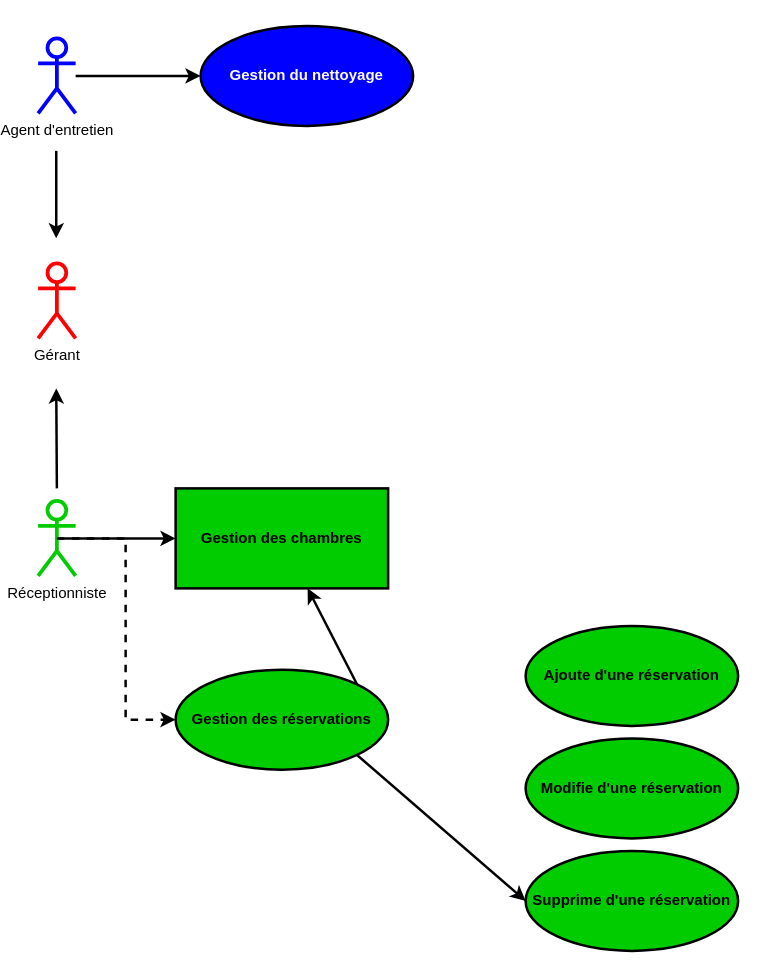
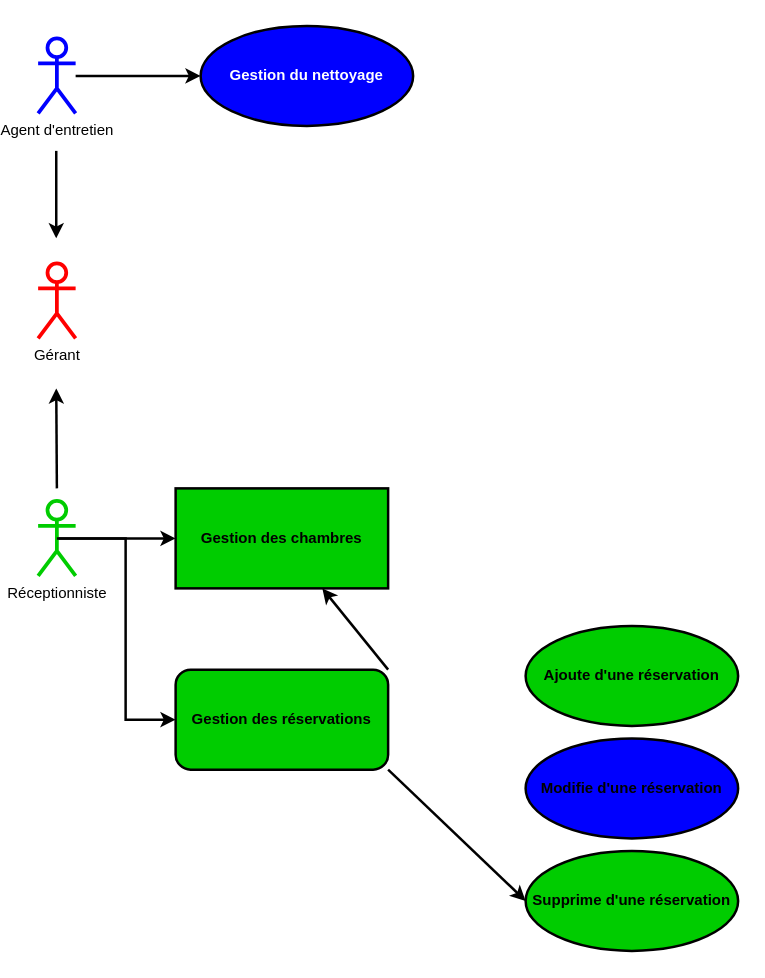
(126, 648) -> (126, 648)
(282, 719) -> (282, 719)
(632, 788) -> (632, 788)
